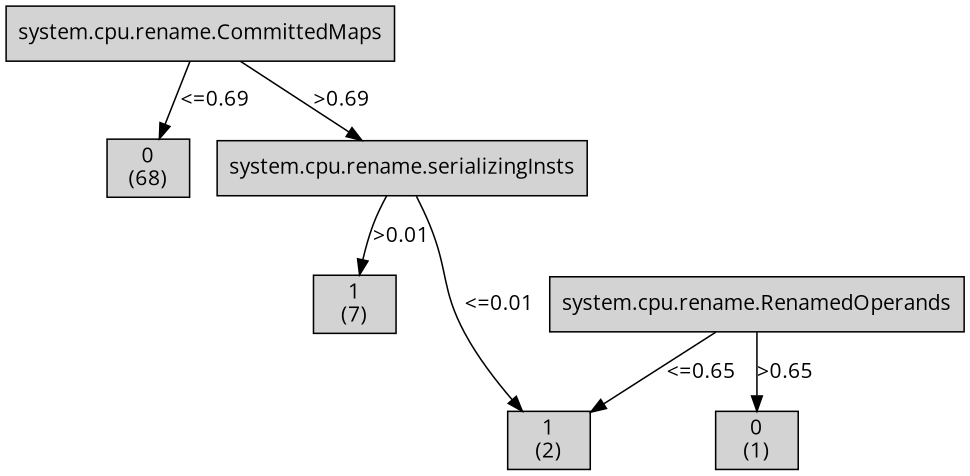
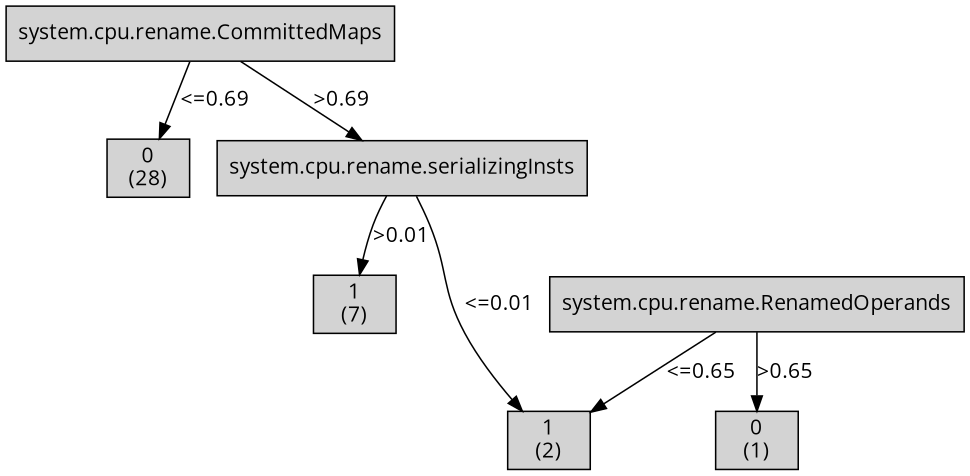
(148, 168) -> (148, 168)
